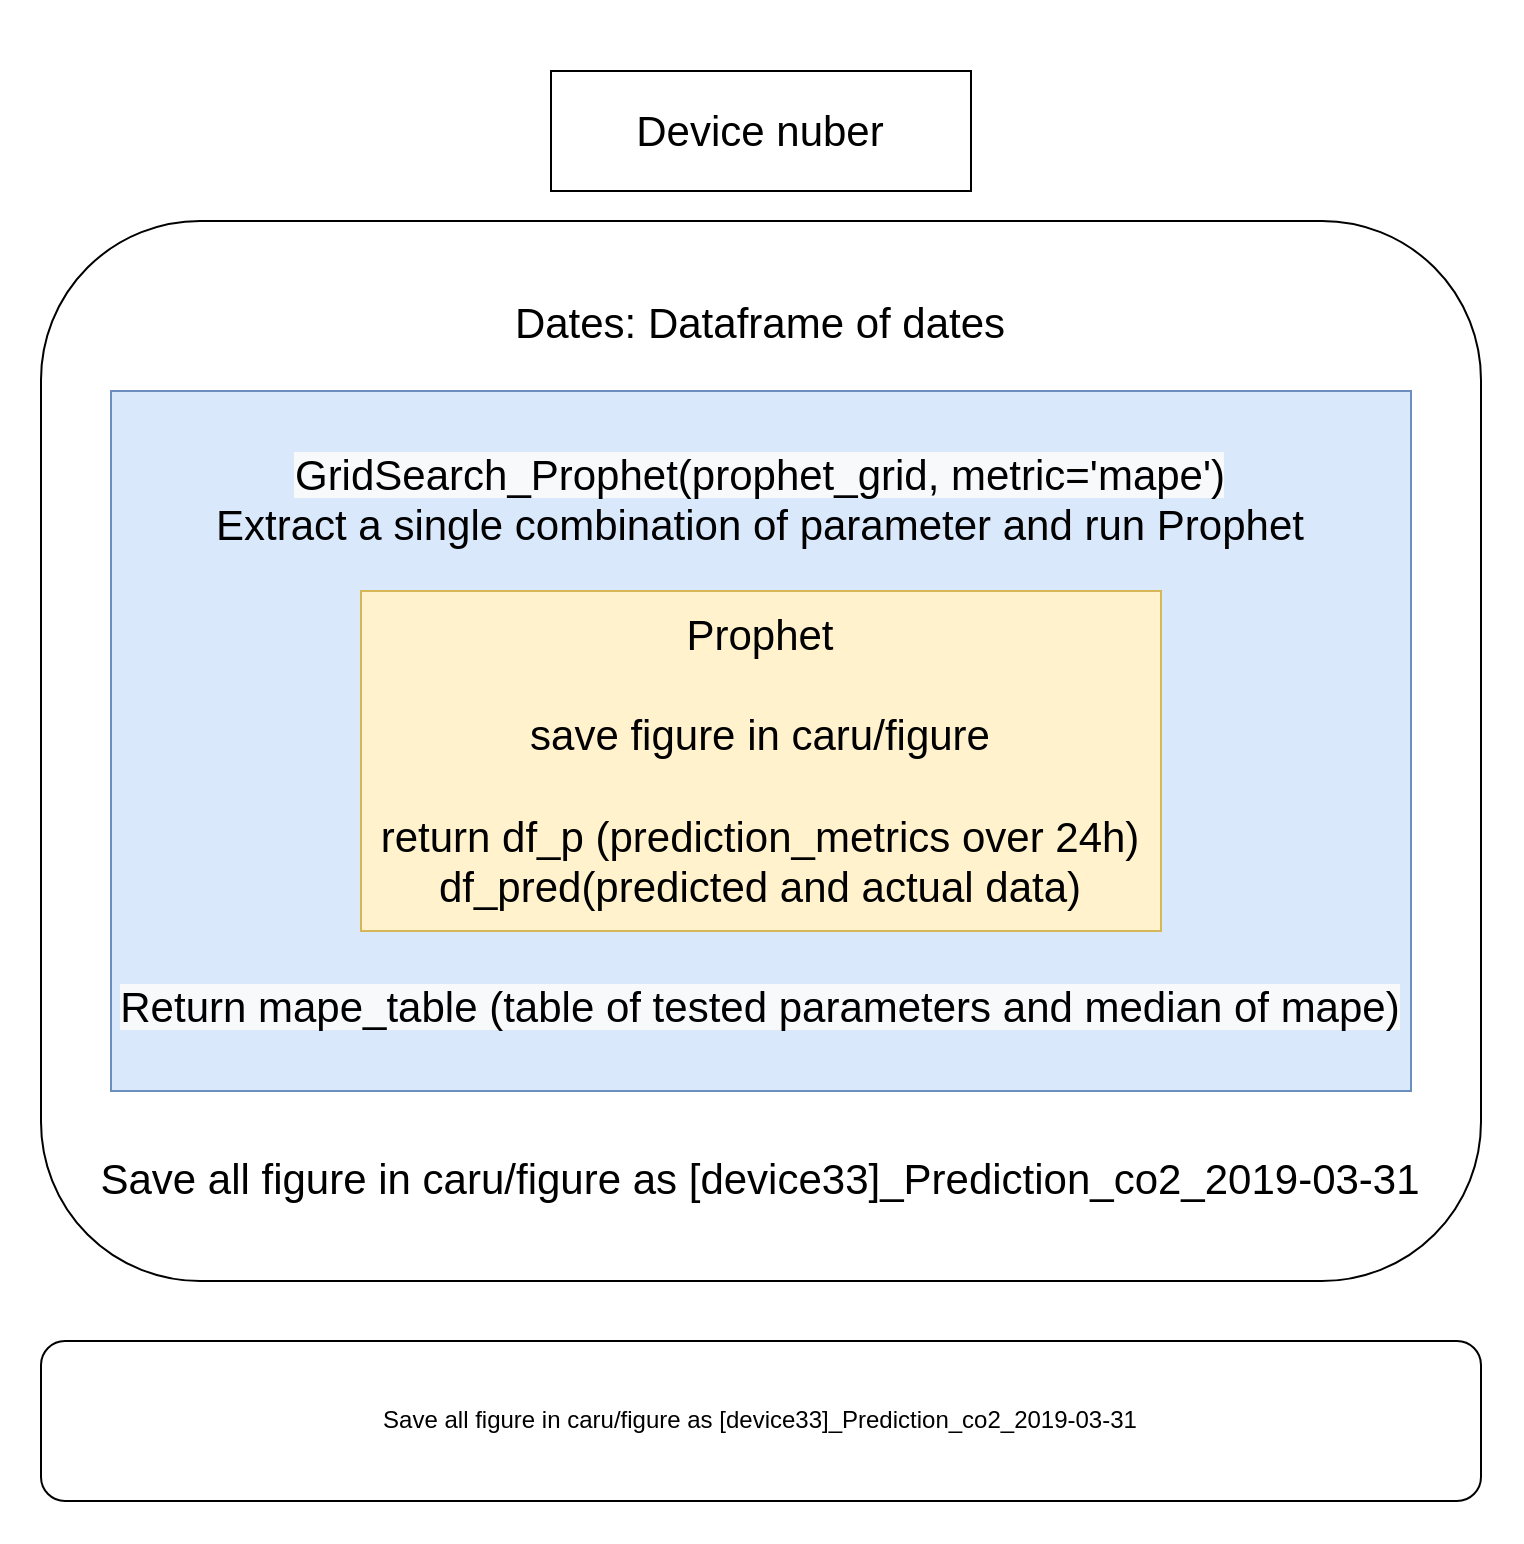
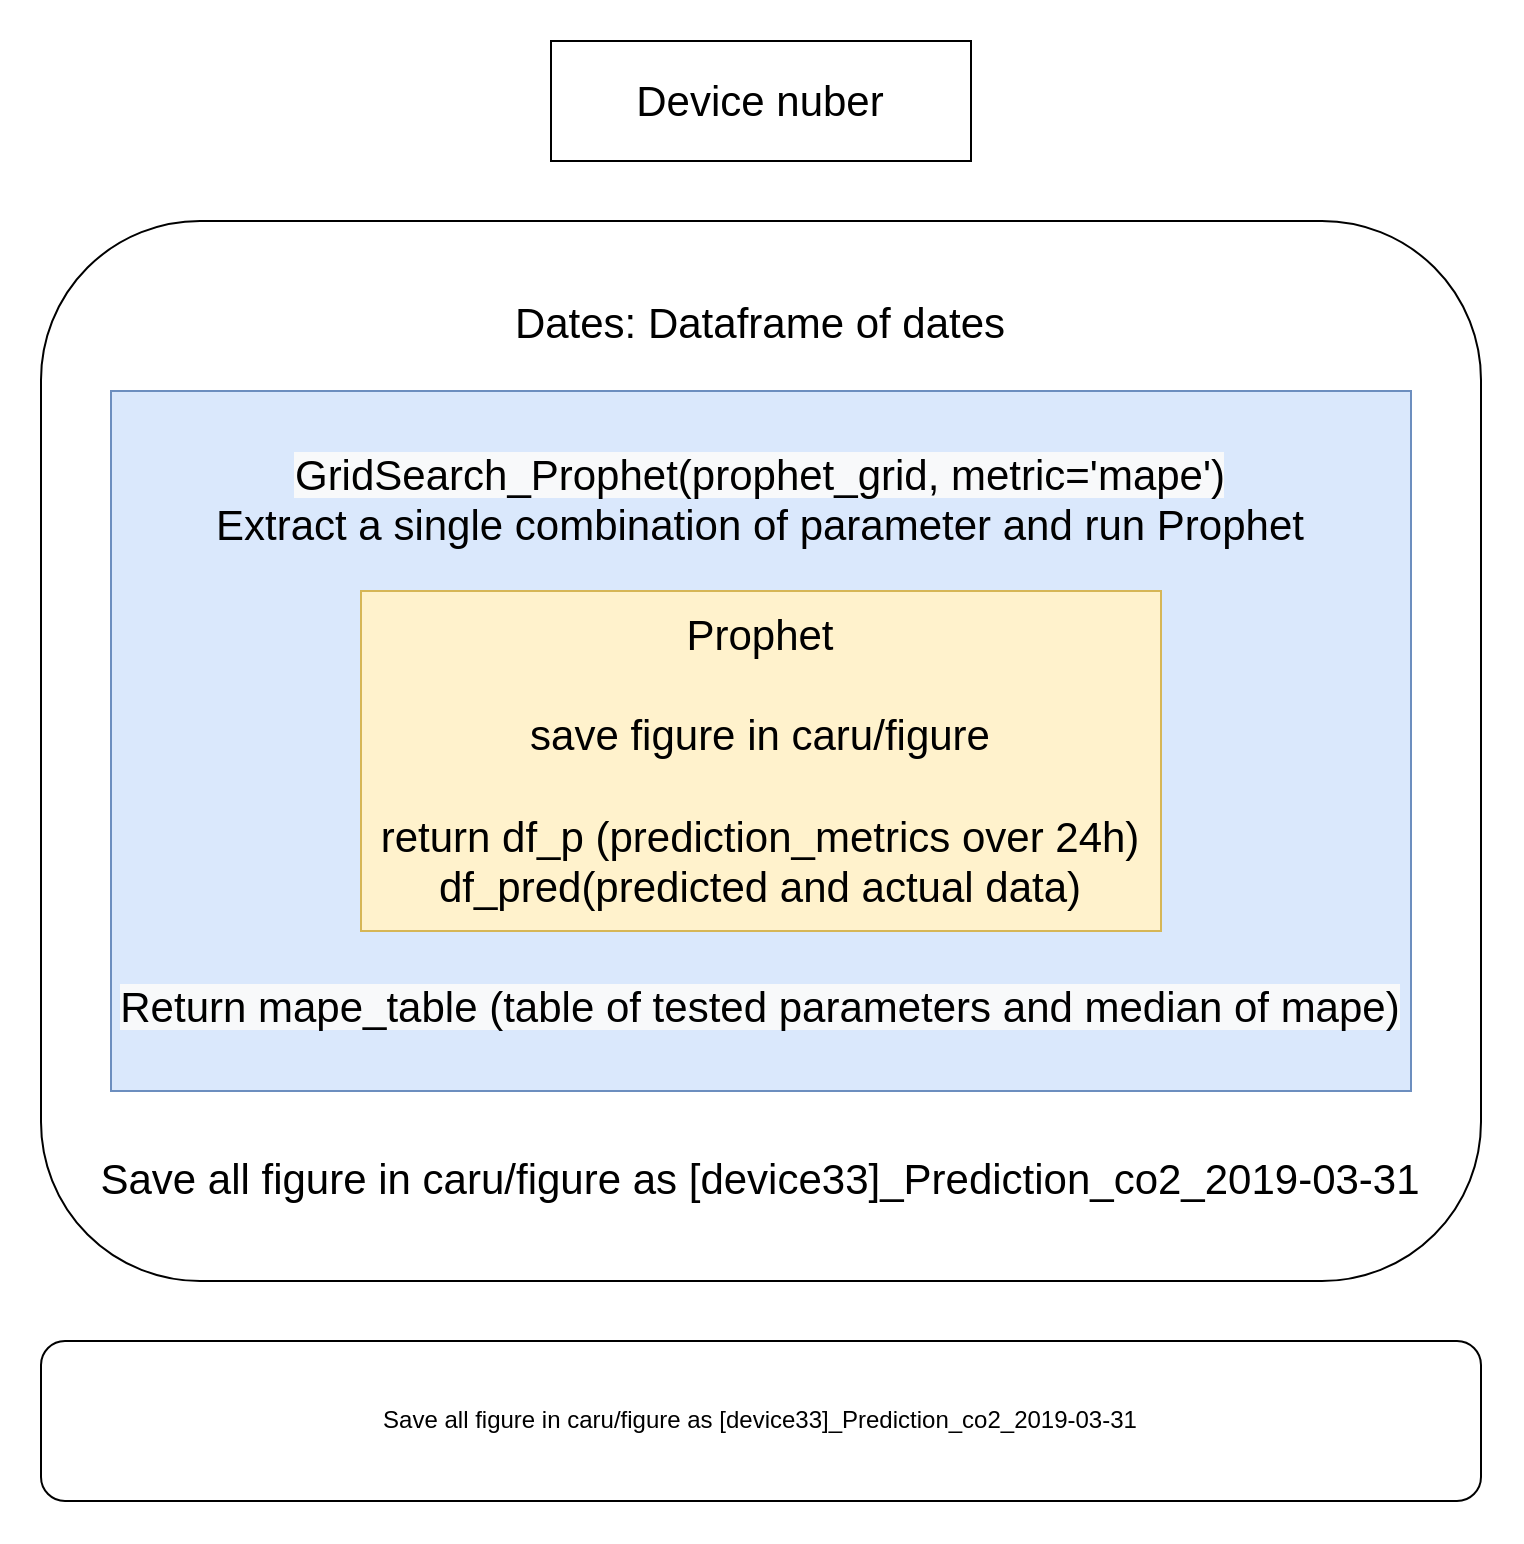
(761, 131) -> (761, 101)
